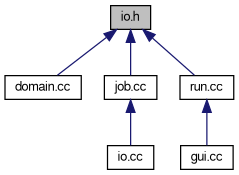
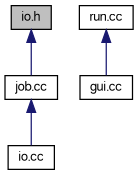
(173, 57) -> none
(43, 88) -> none
